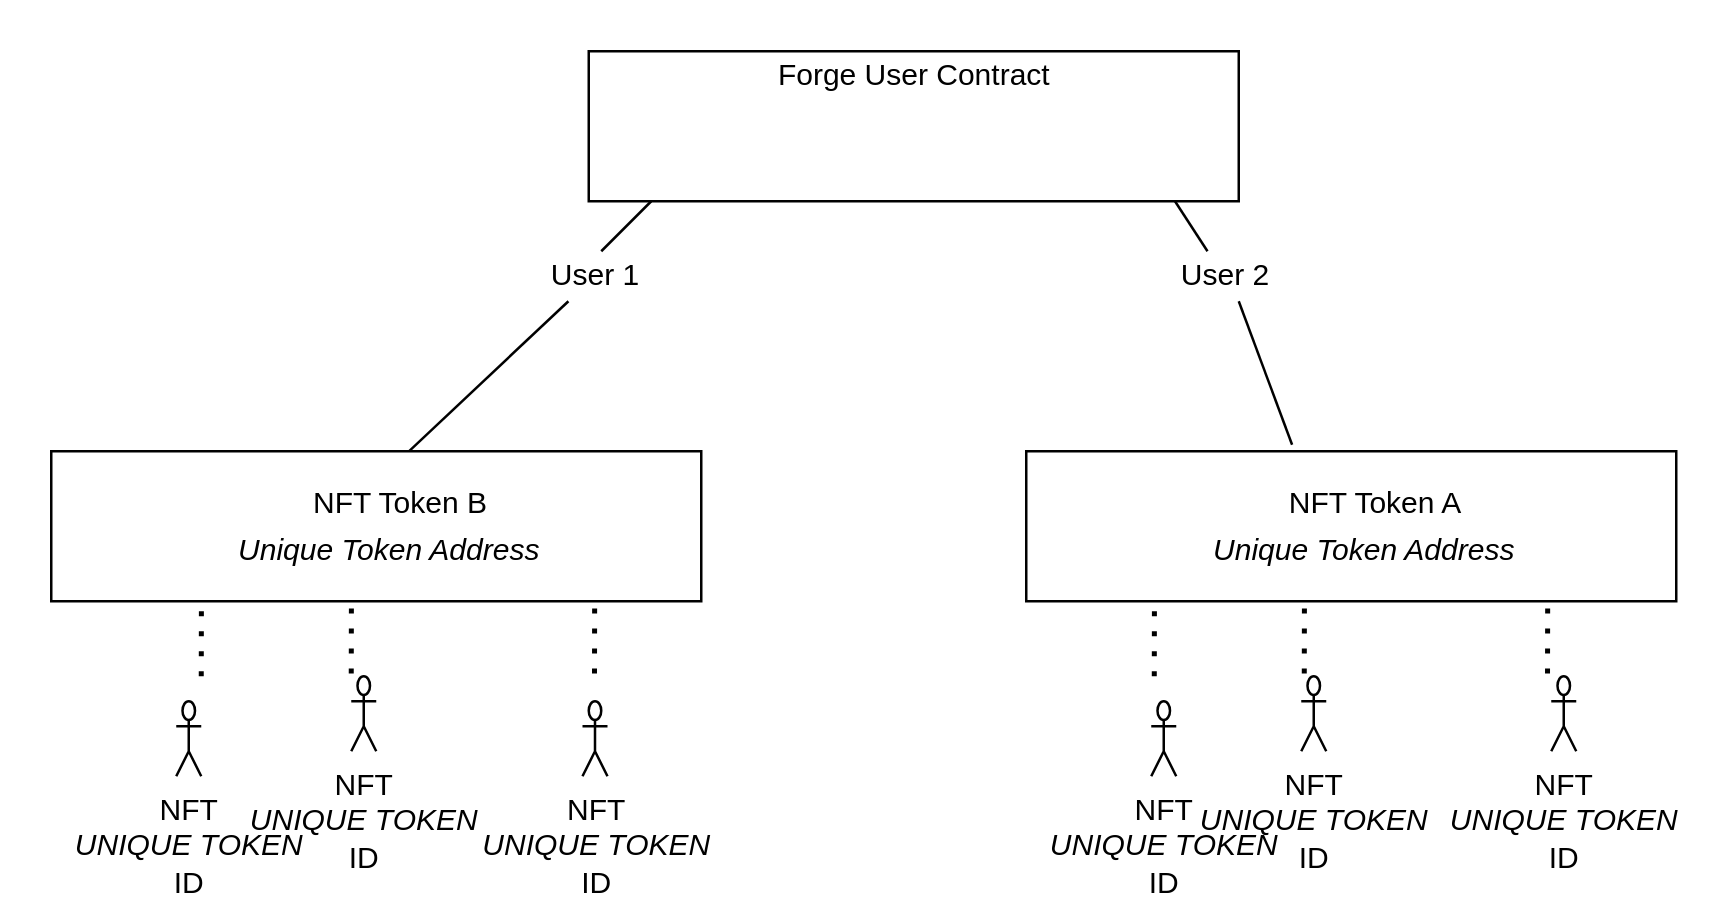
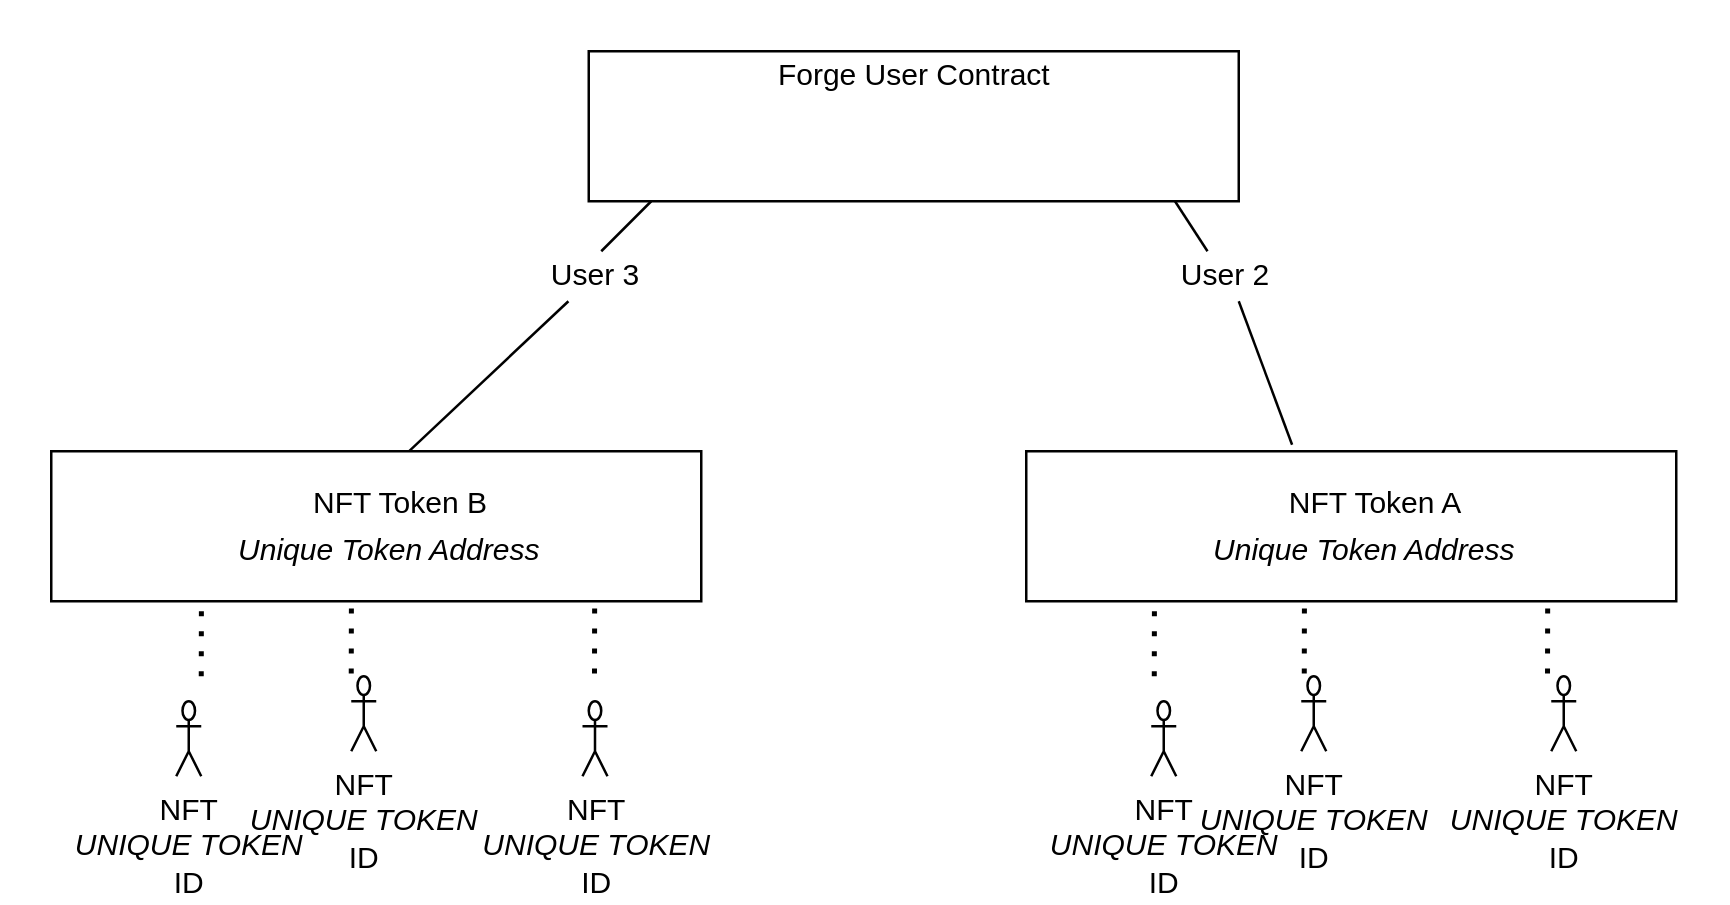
(596, 276) -> (596, 276)
